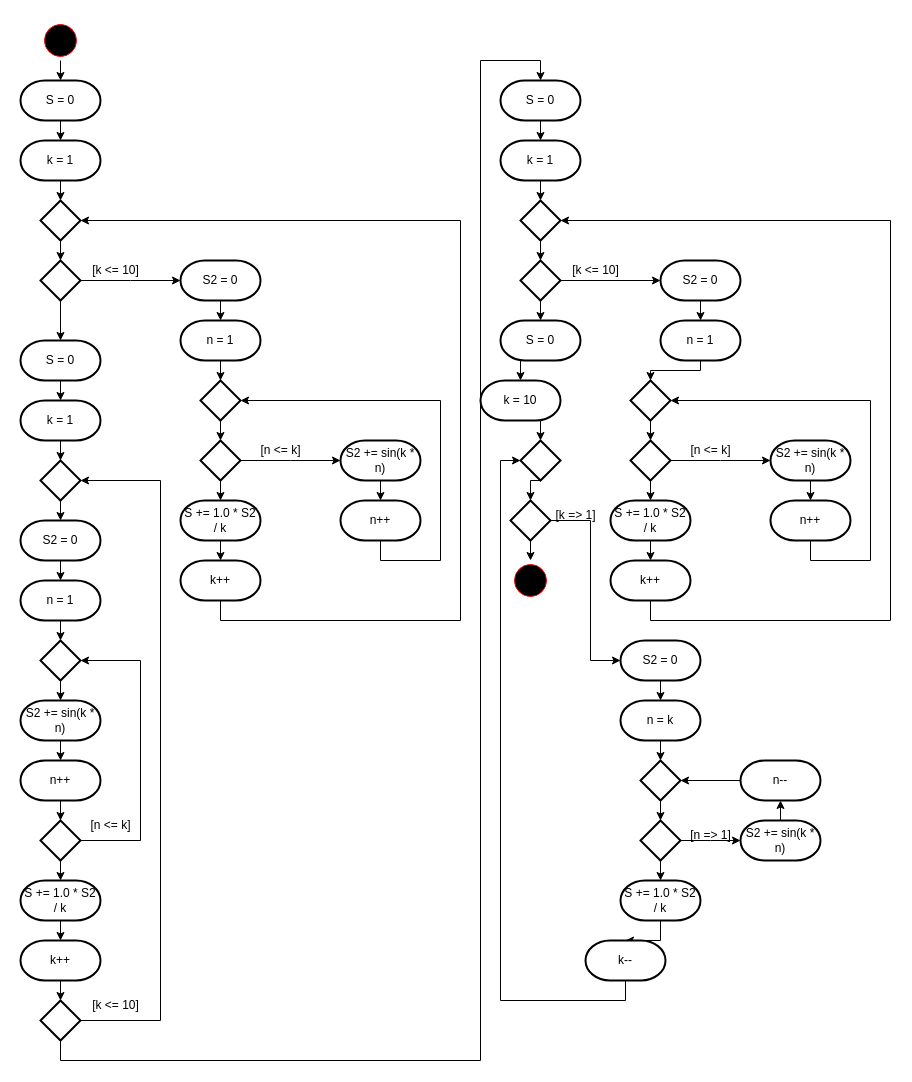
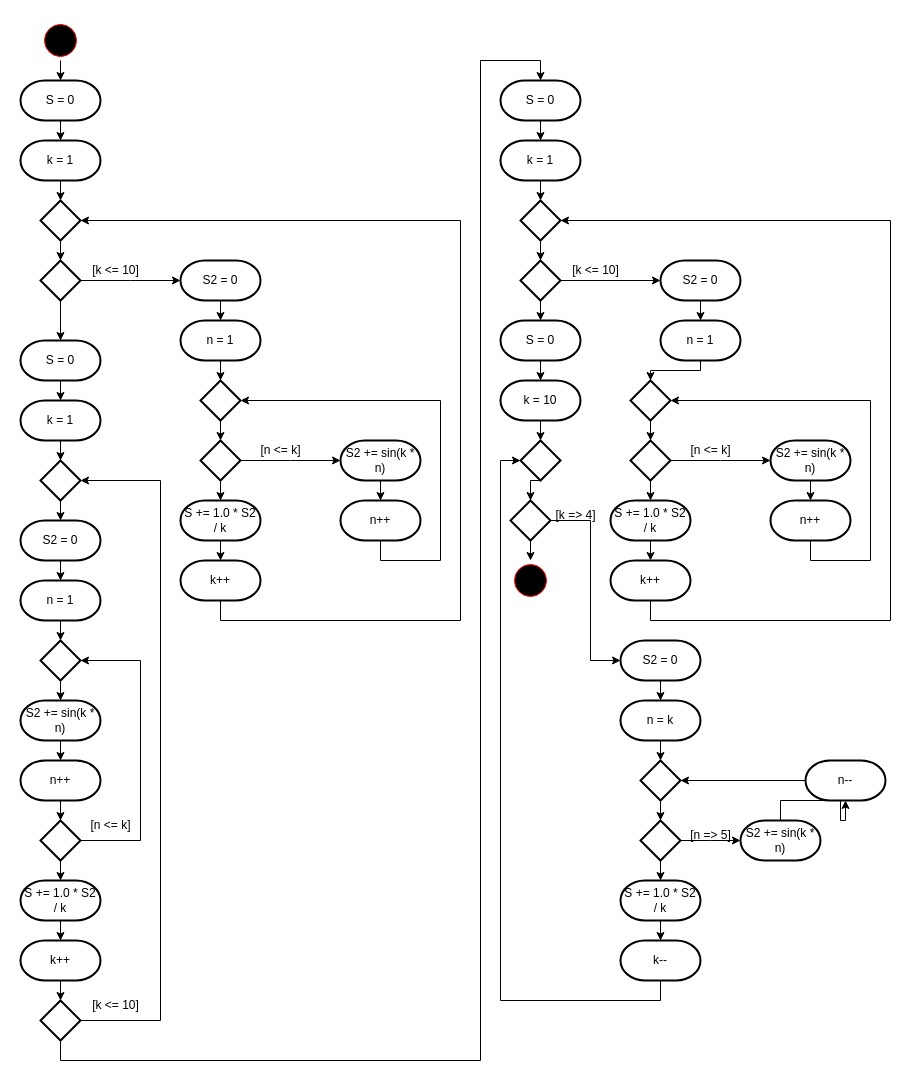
(521, 401) -> (541, 401)
(576, 516) -> (576, 516)
(781, 781) -> (846, 781)
(711, 836) -> (711, 836)
(626, 961) -> (661, 961)
